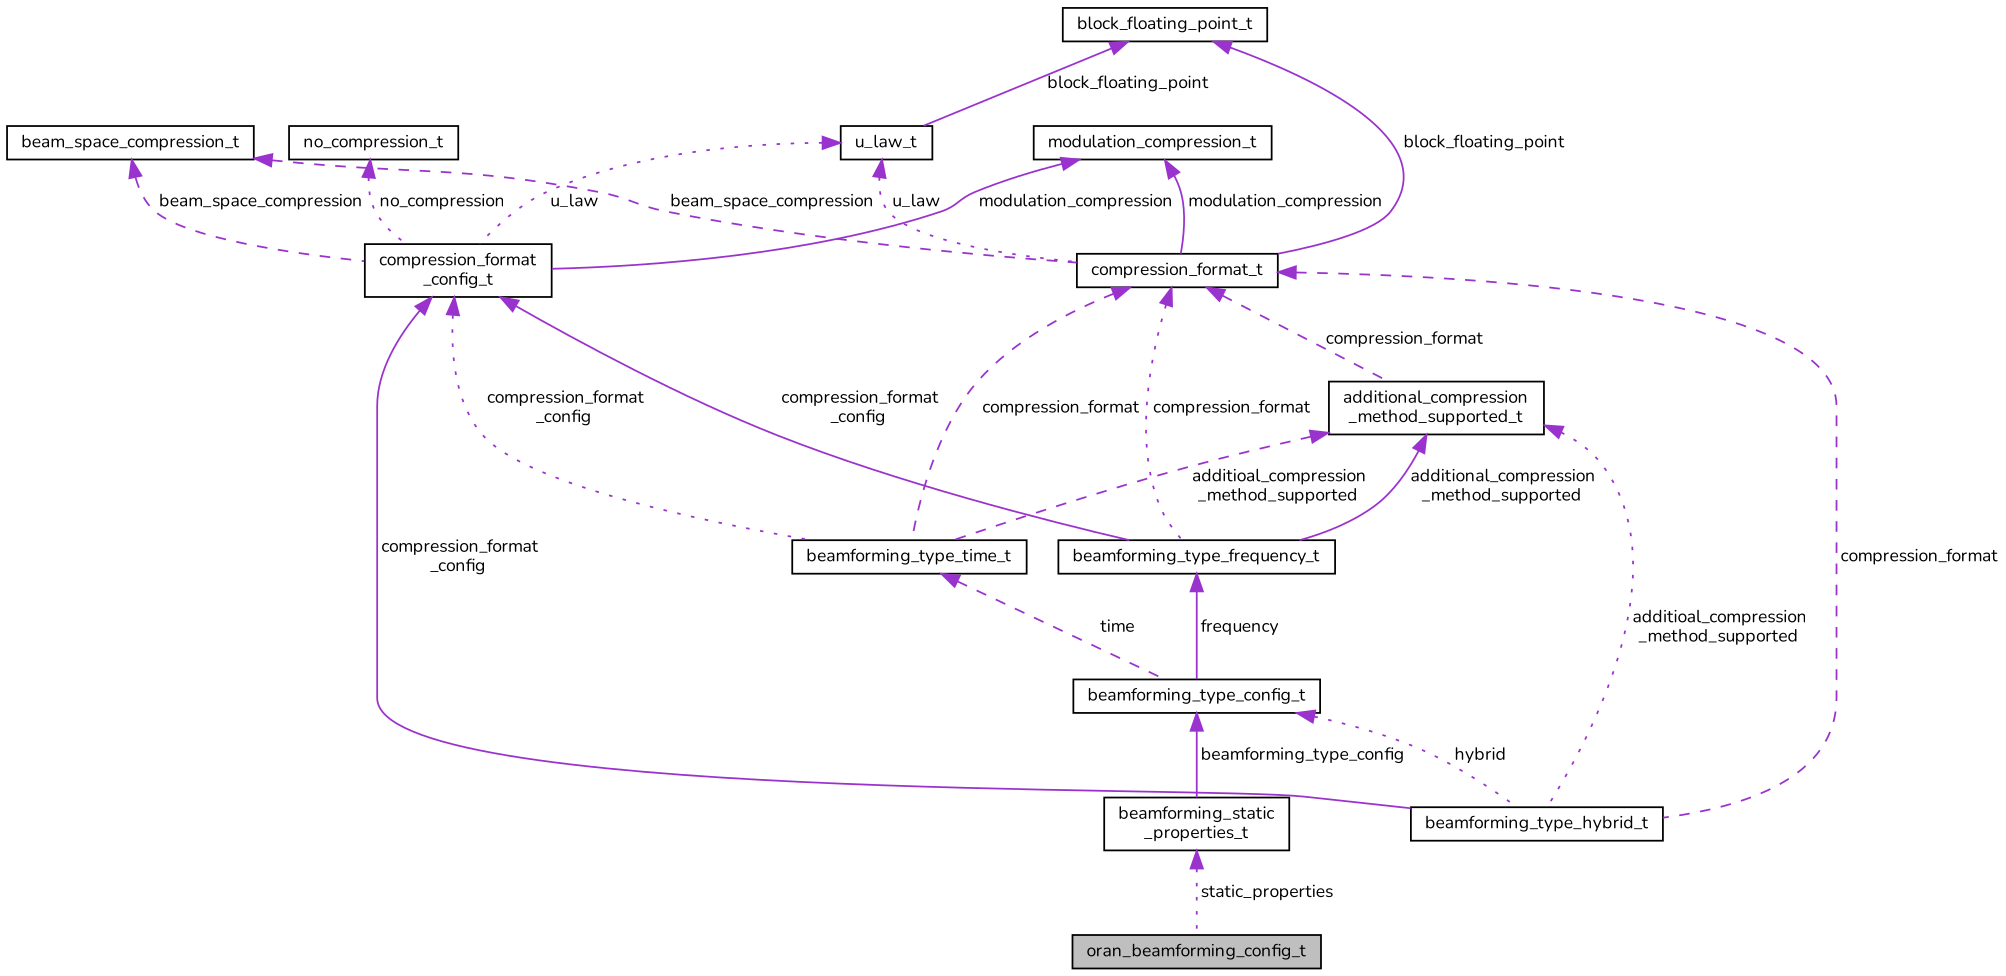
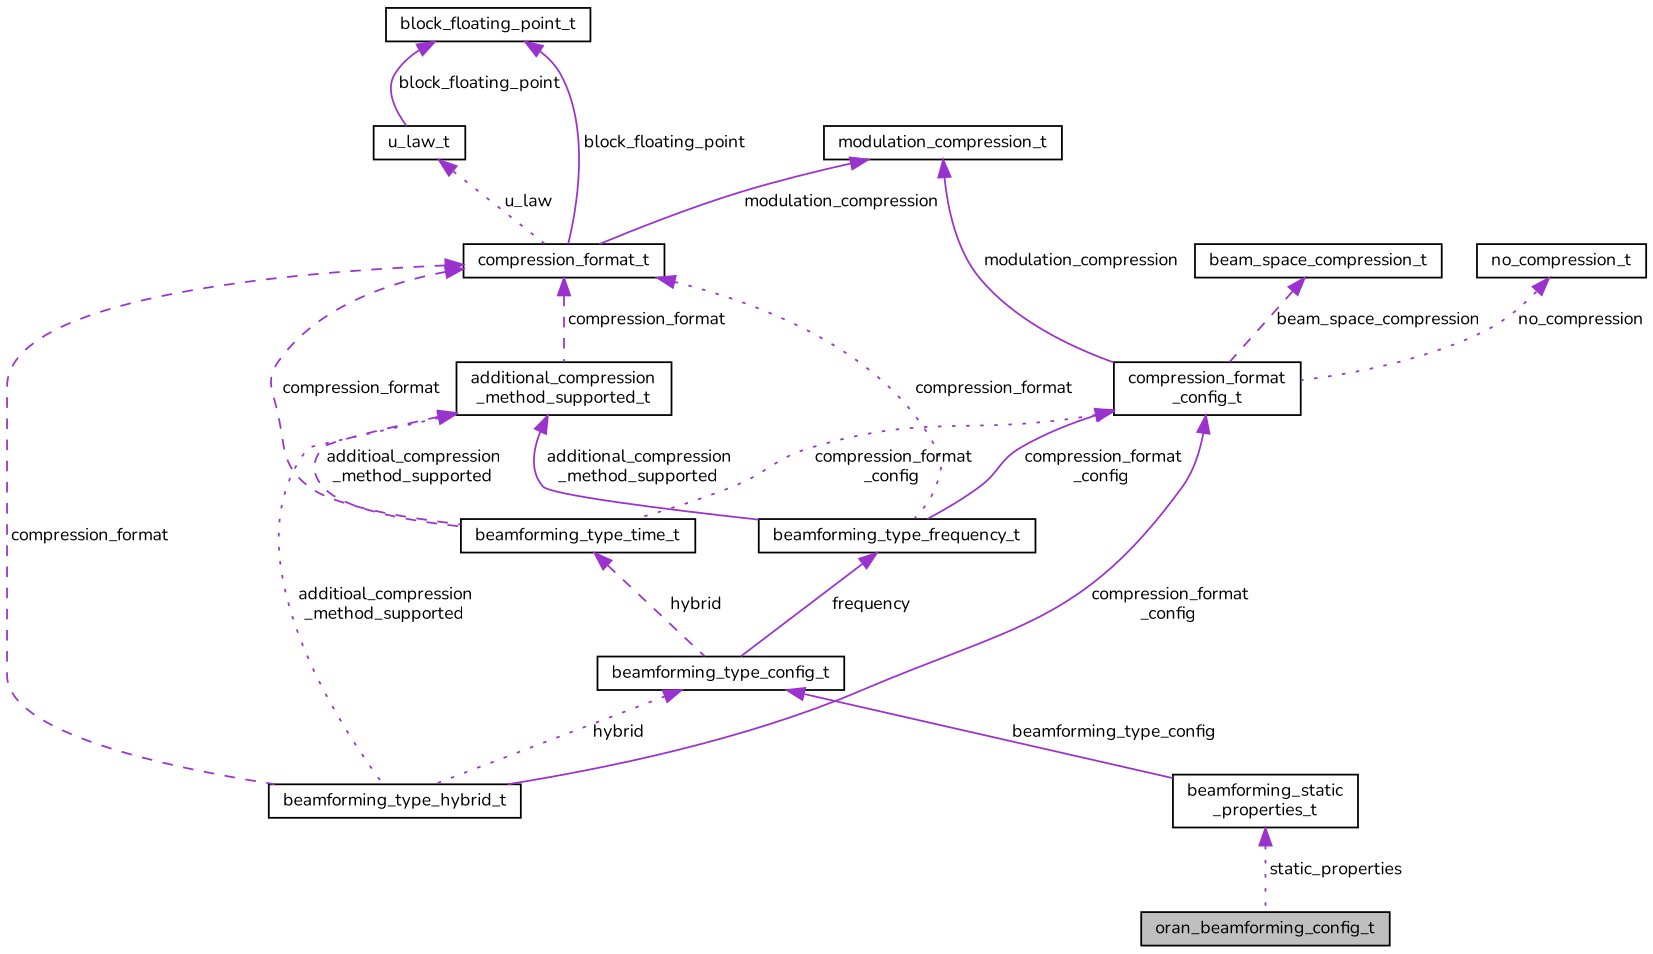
(640, 162) -> none
(674, 213) -> none
(1116, 627) -> (694, 605)
